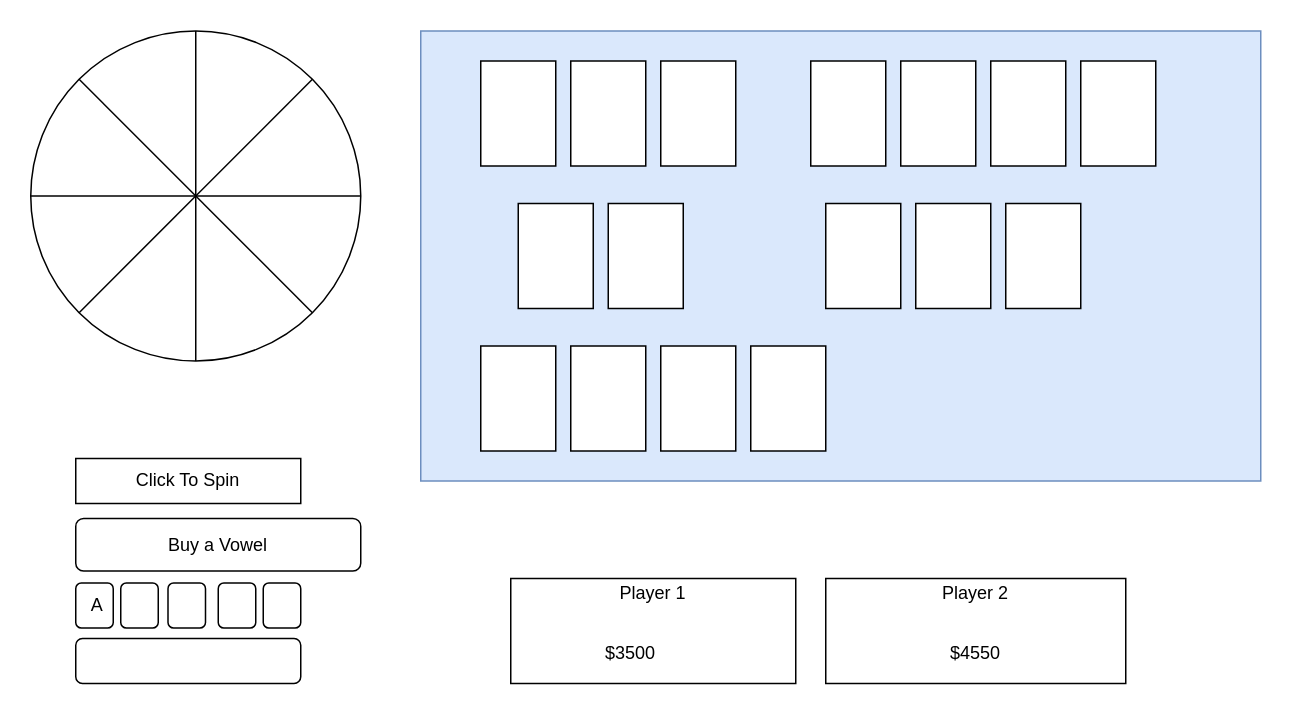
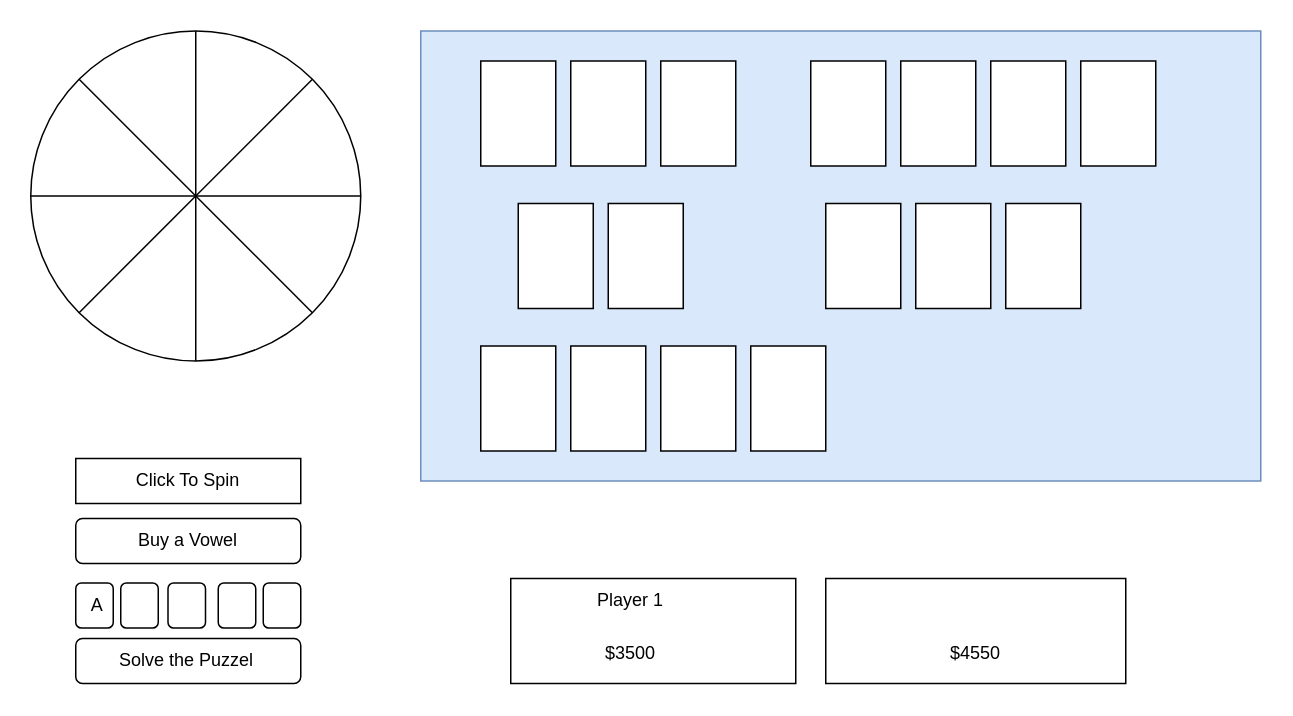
(218, 545) -> (188, 541)
(653, 593) -> (631, 601)
(976, 593) -> none
none -> (187, 661)
